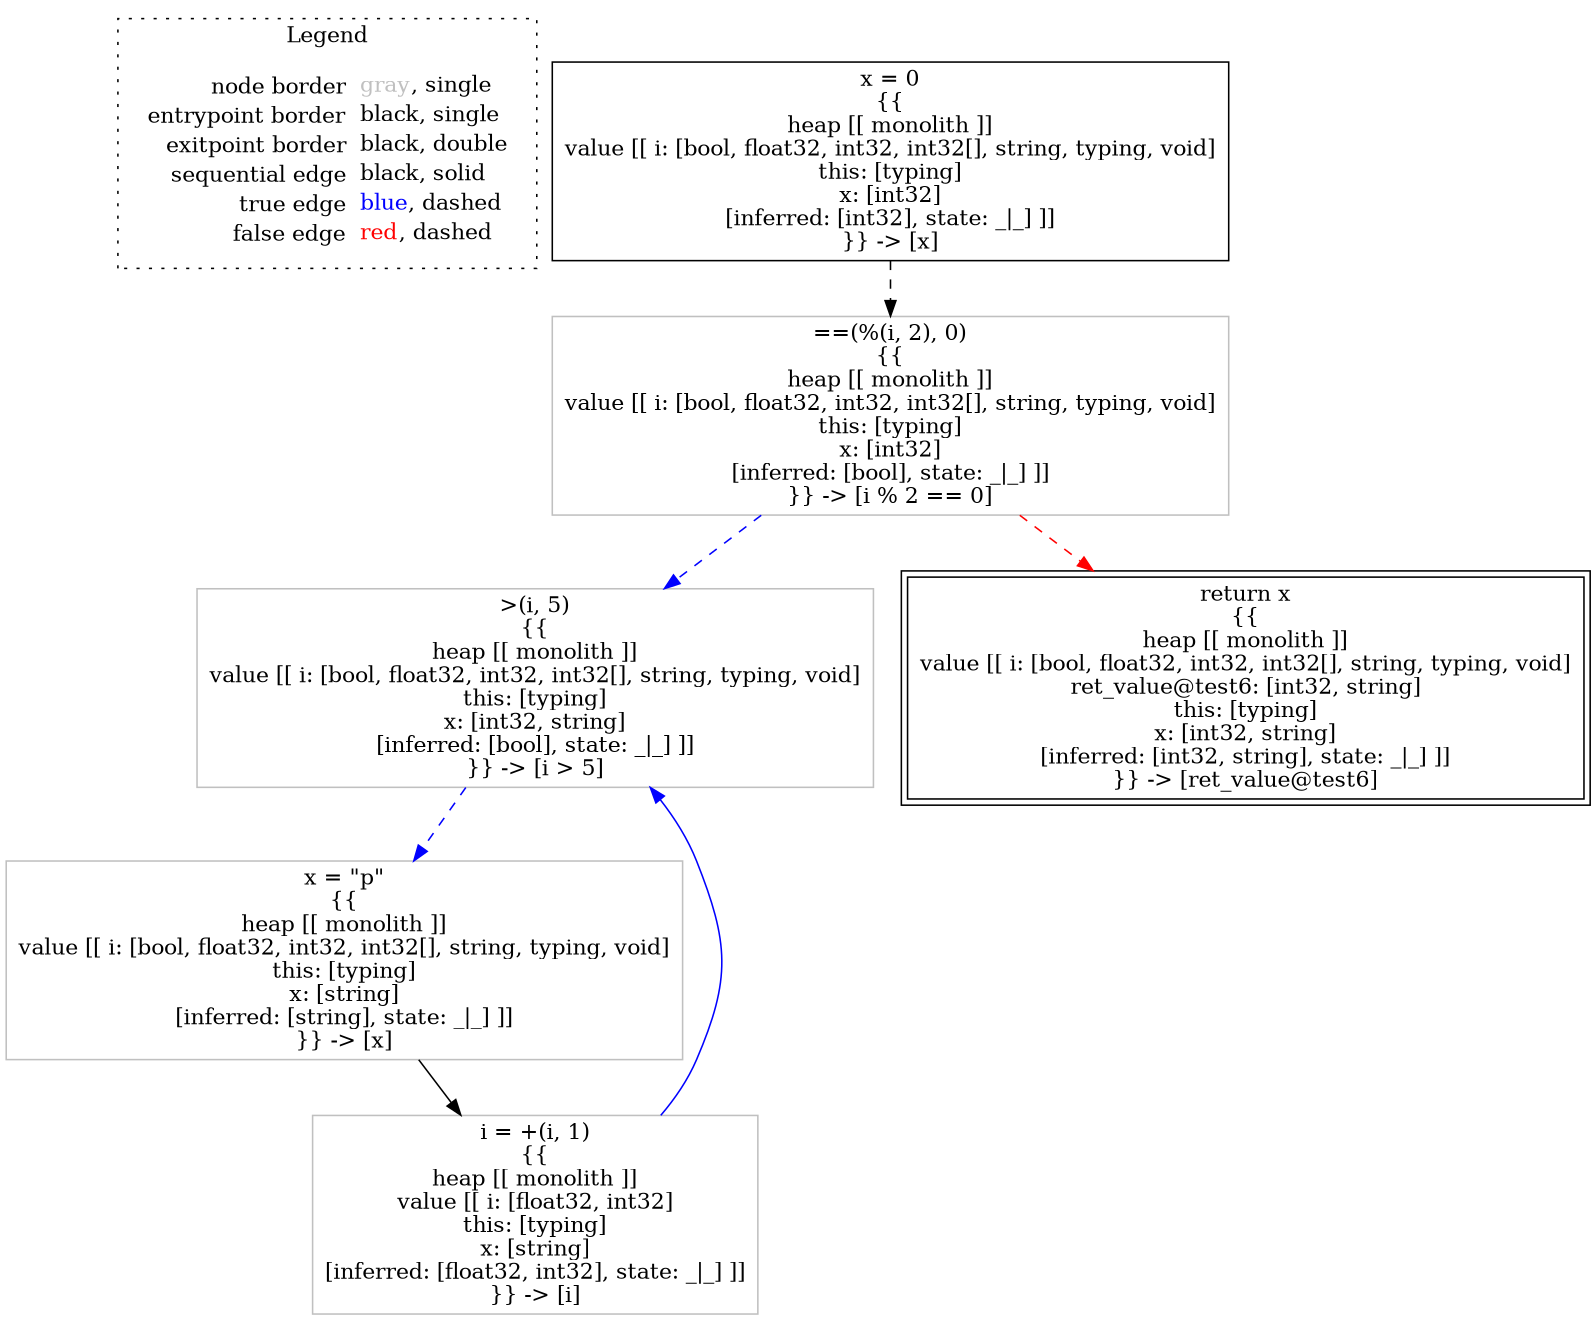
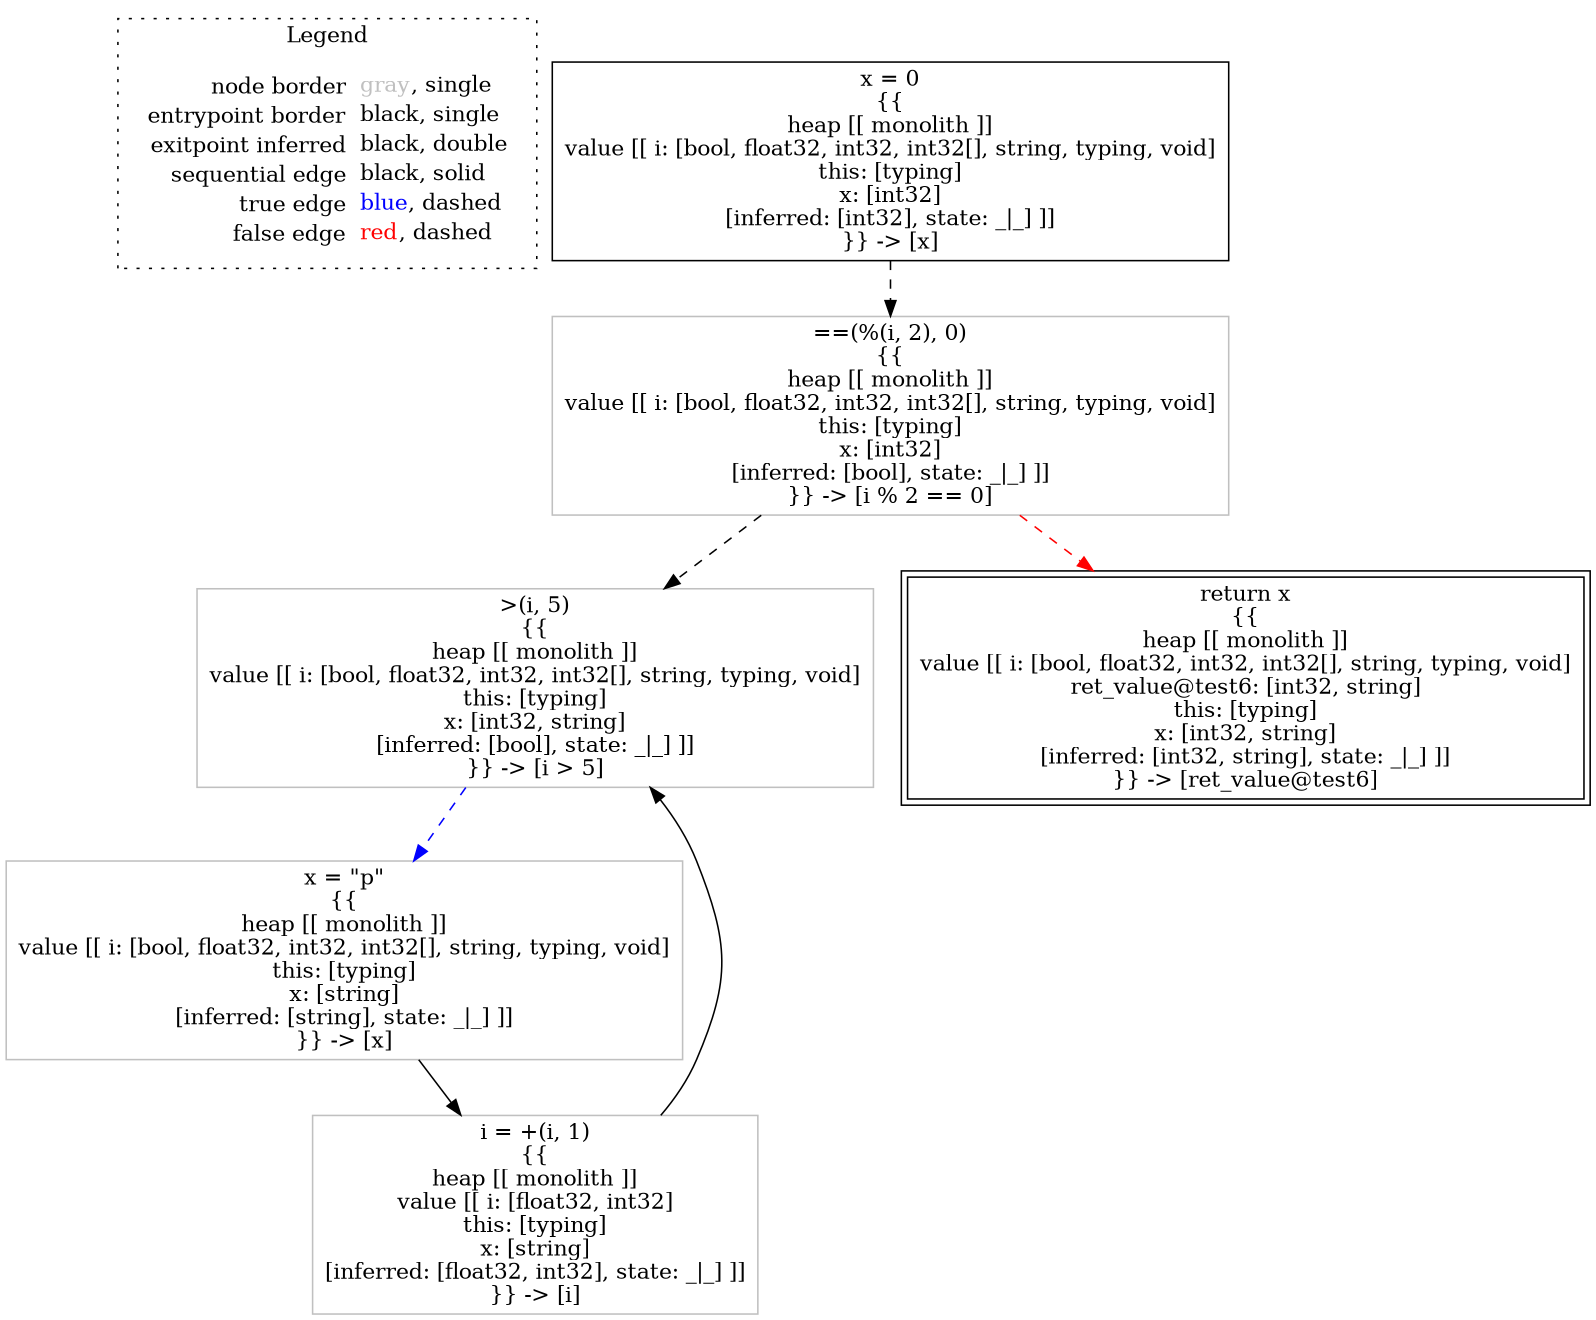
(260, 146) -> (252, 146)
(719, 547) -> (719, 547)
(722, 958) -> (722, 958)
